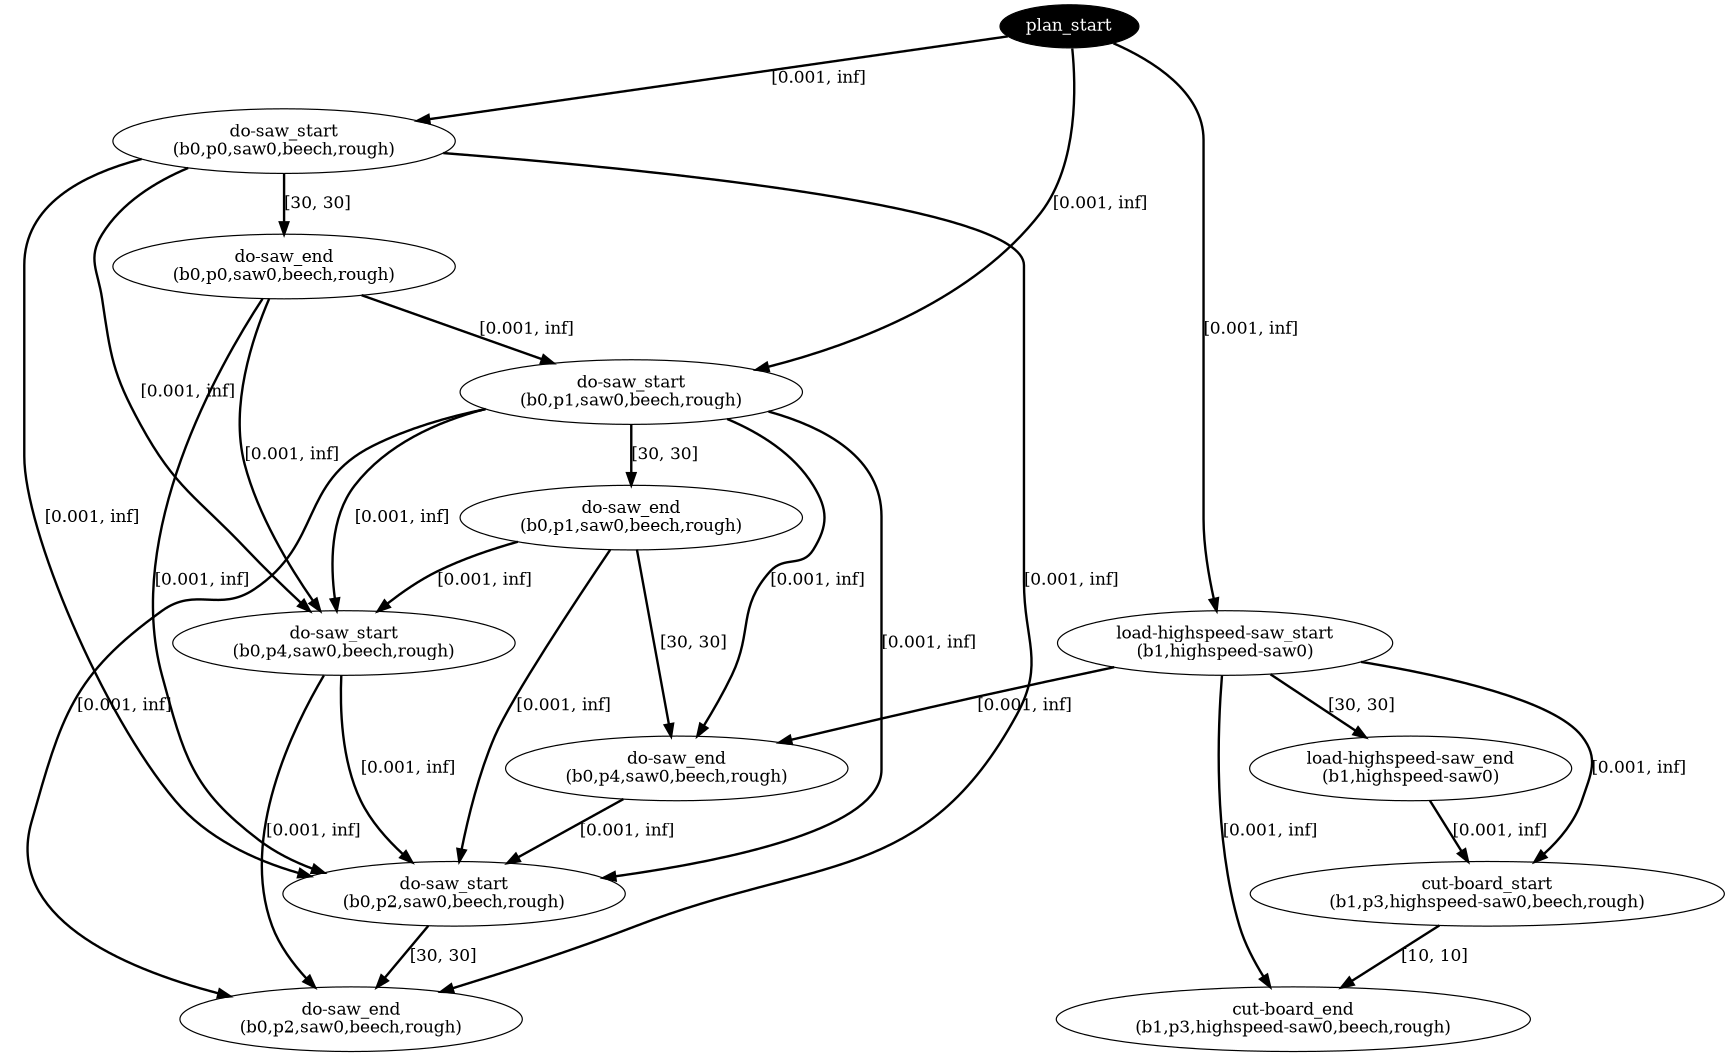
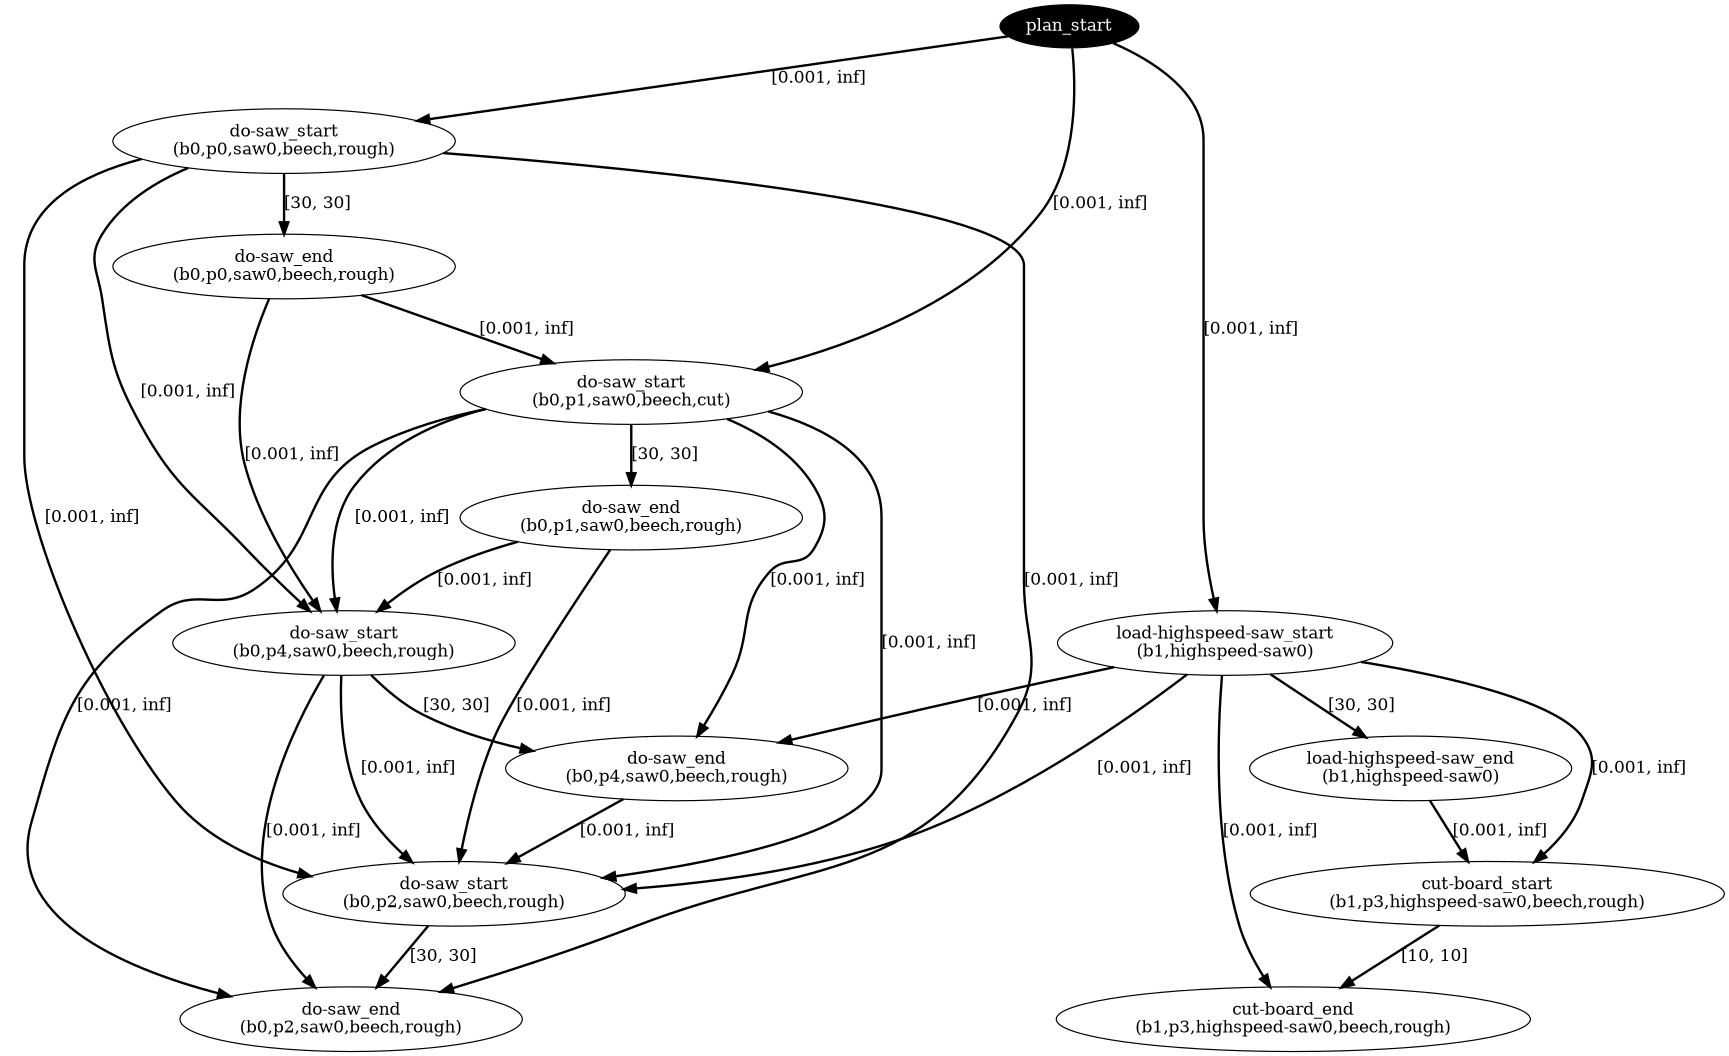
(631, 392) -> (631, 392)
(154, 605) -> (943, 823)
(653, 637) -> (440, 723)
